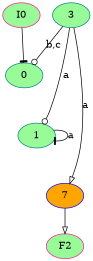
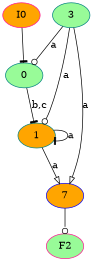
(21, 15) -> (21, 15)
(54, 45) -> (54, 45)
none -> (30, 104)
(37, 136) -> (37, 136)
none -> (49, 163)
(65, 218) -> (65, 218)
